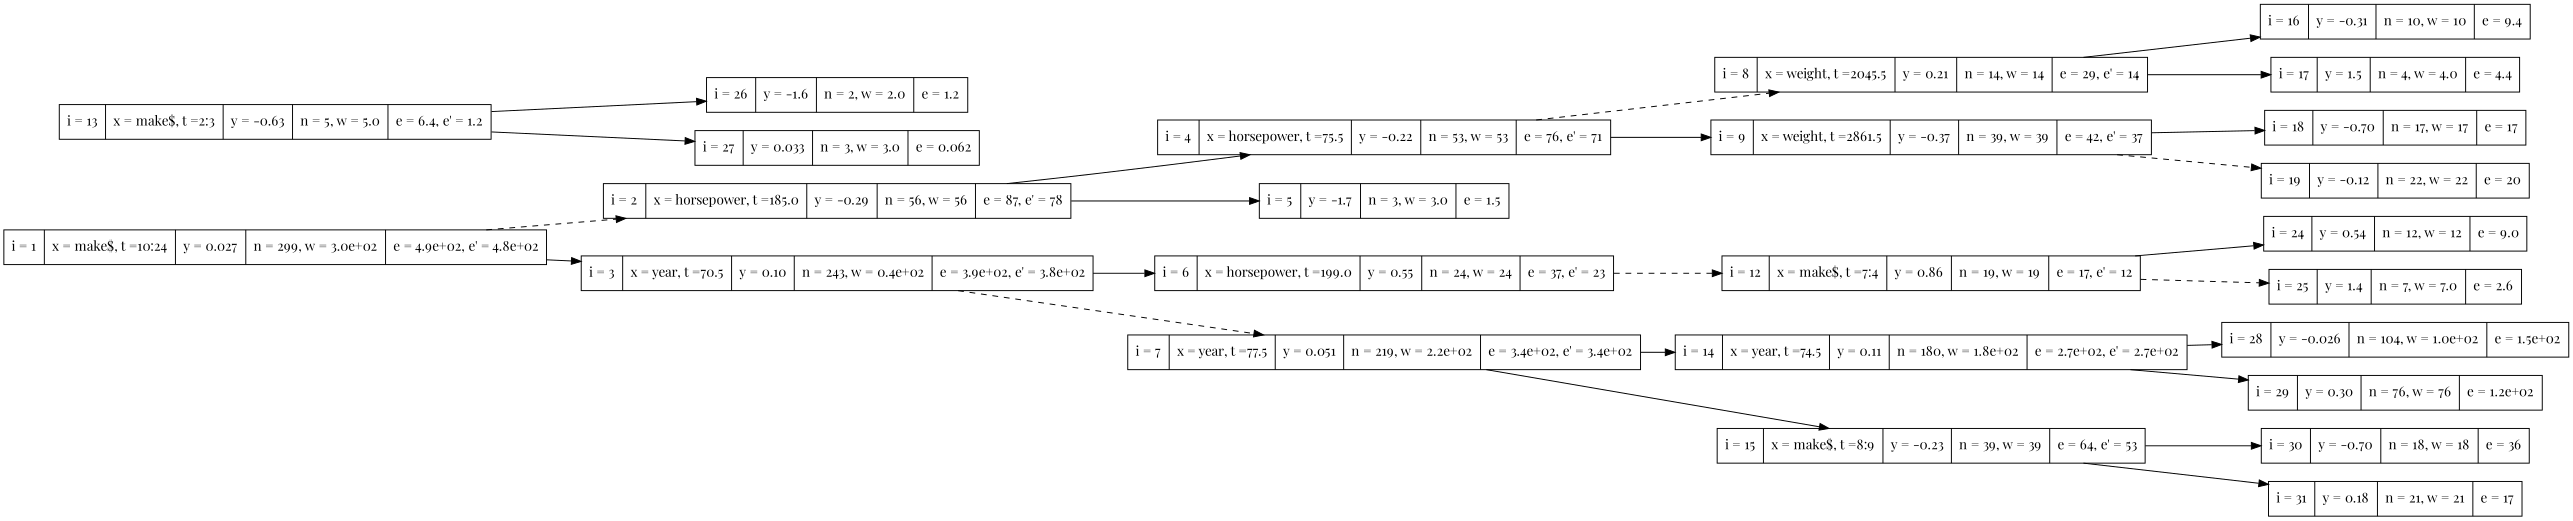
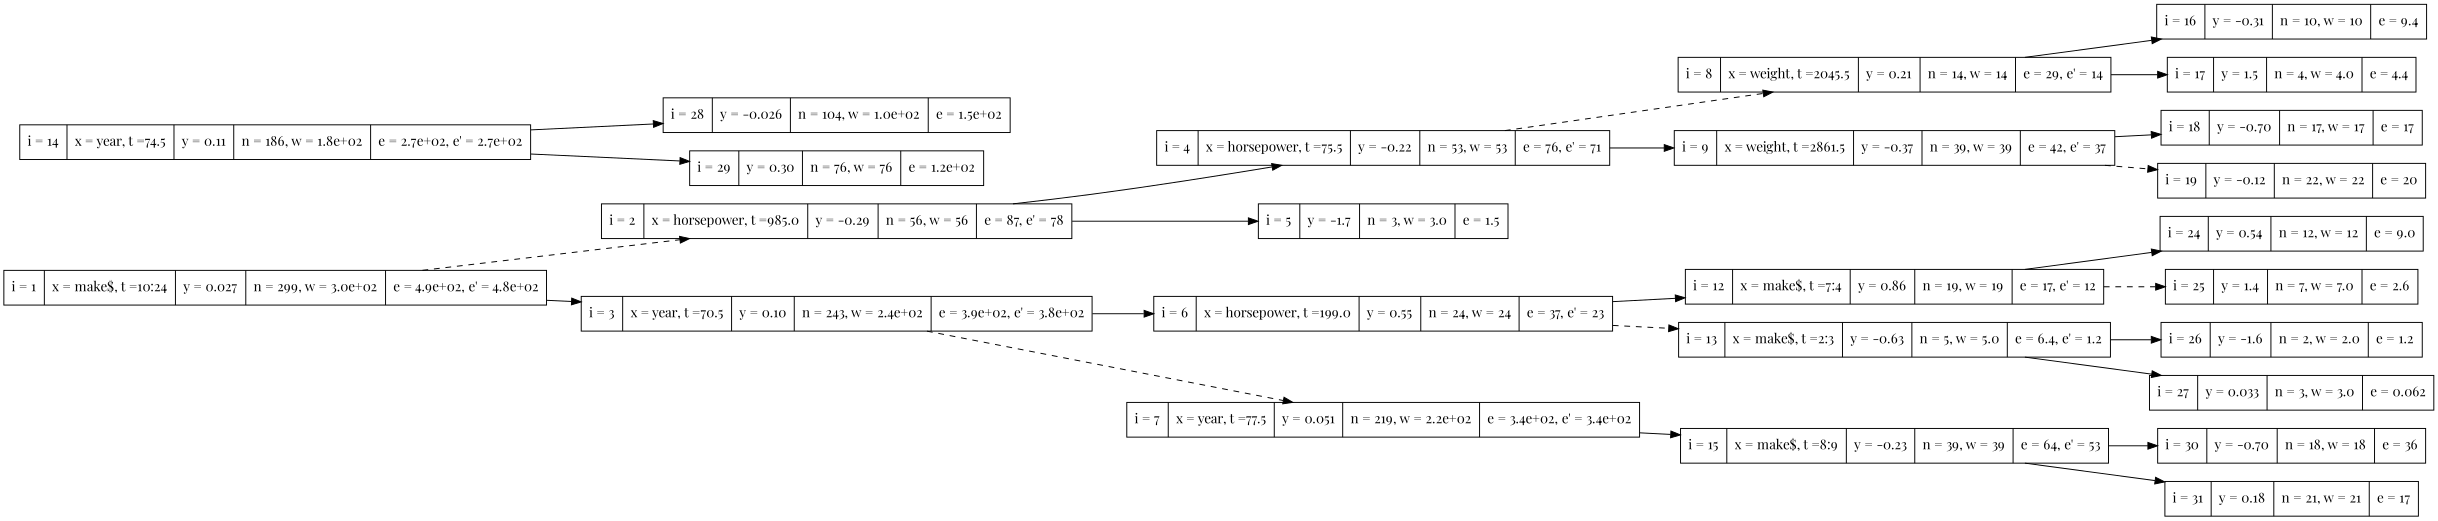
(726, 200) -> (726, 221)
(863, 273) -> (863, 313)
(1663, 273) -> (1644, 300)
none -> (1641, 327)
(1653, 352) -> none
(1958, 352) -> (302, 142)
